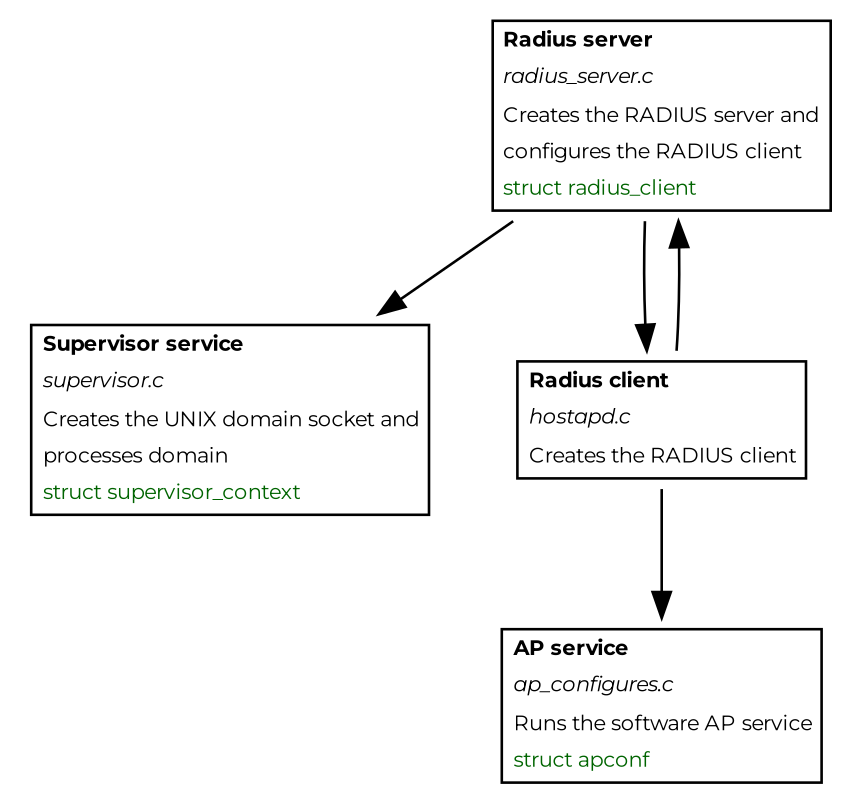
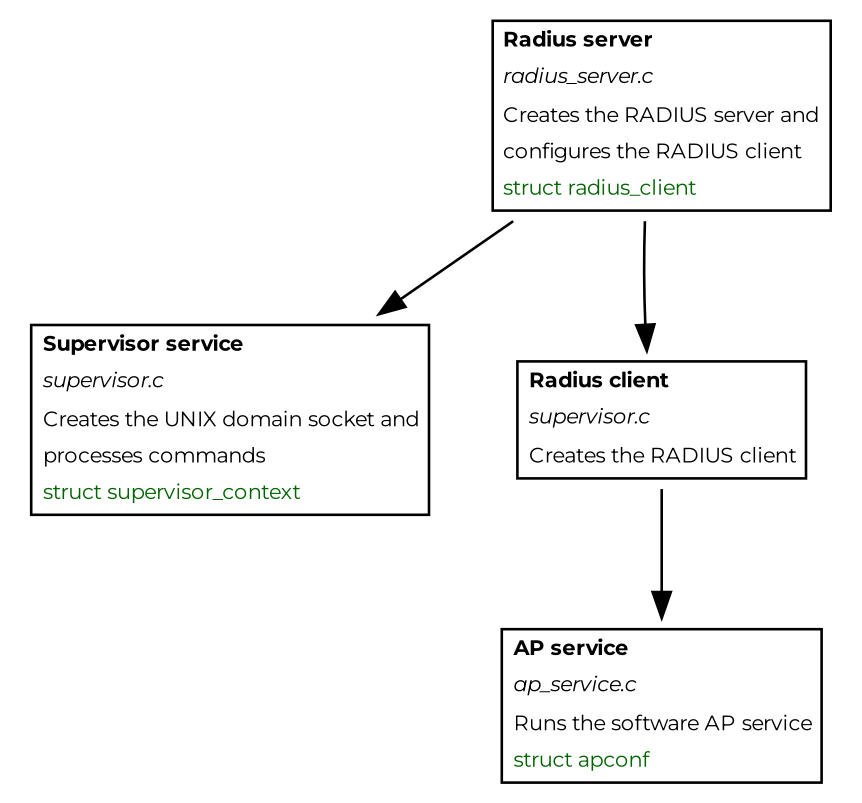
(679, 299) -> none
(581, 417) -> (590, 417)
(136, 456) -> (155, 456)
(594, 685) -> (576, 685)
